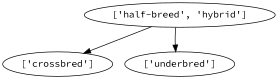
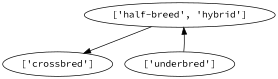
(175, 36) -> (184, 43)
